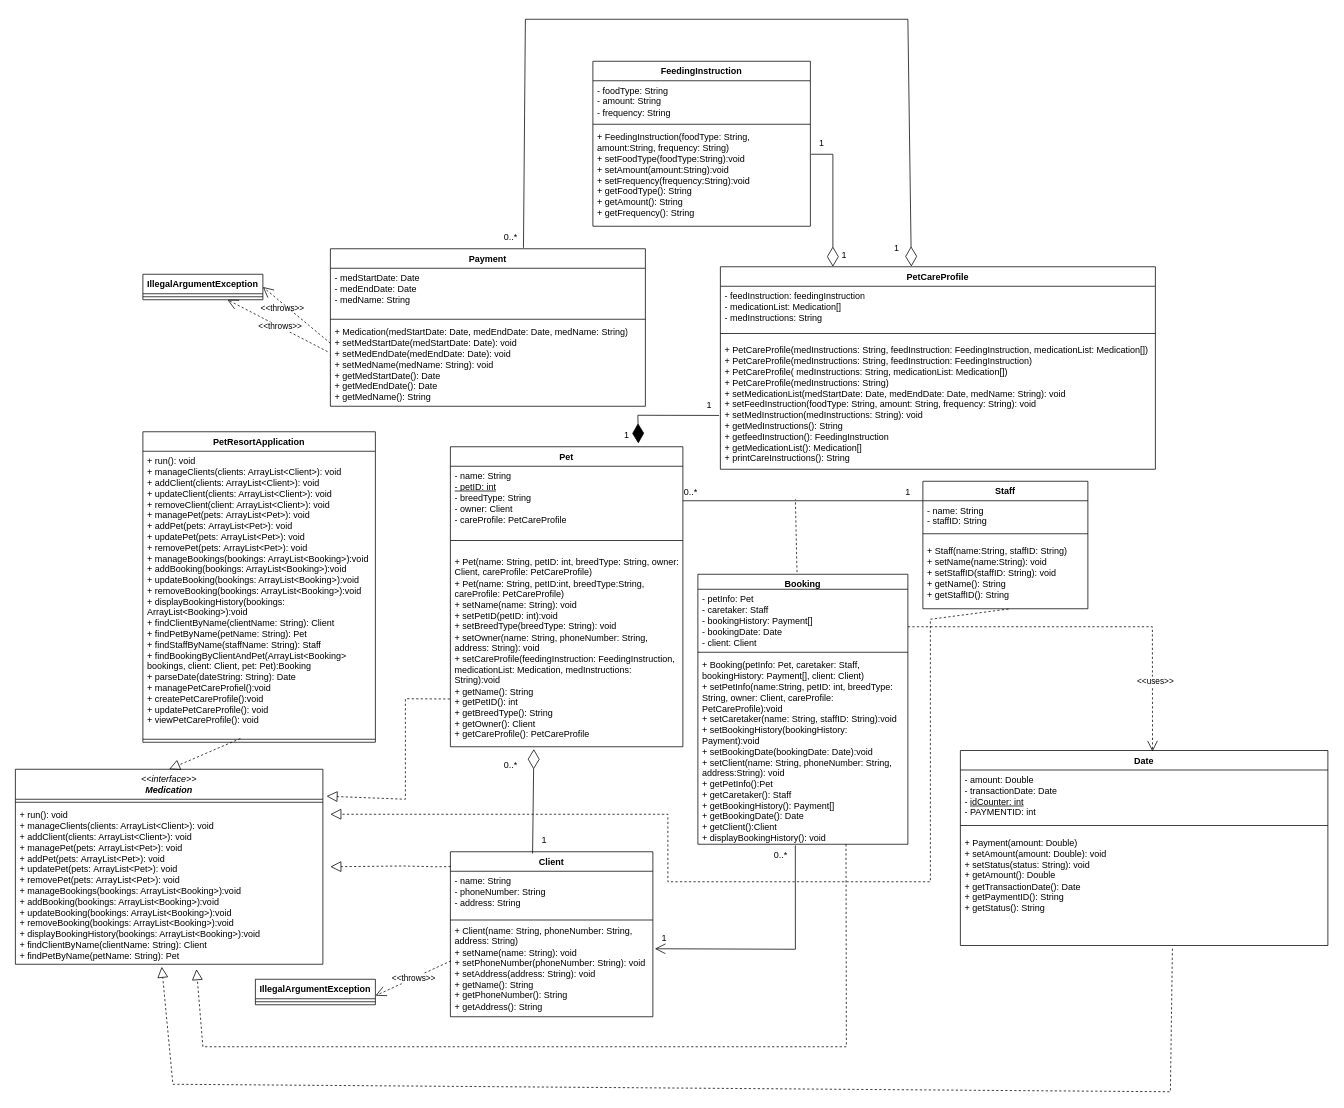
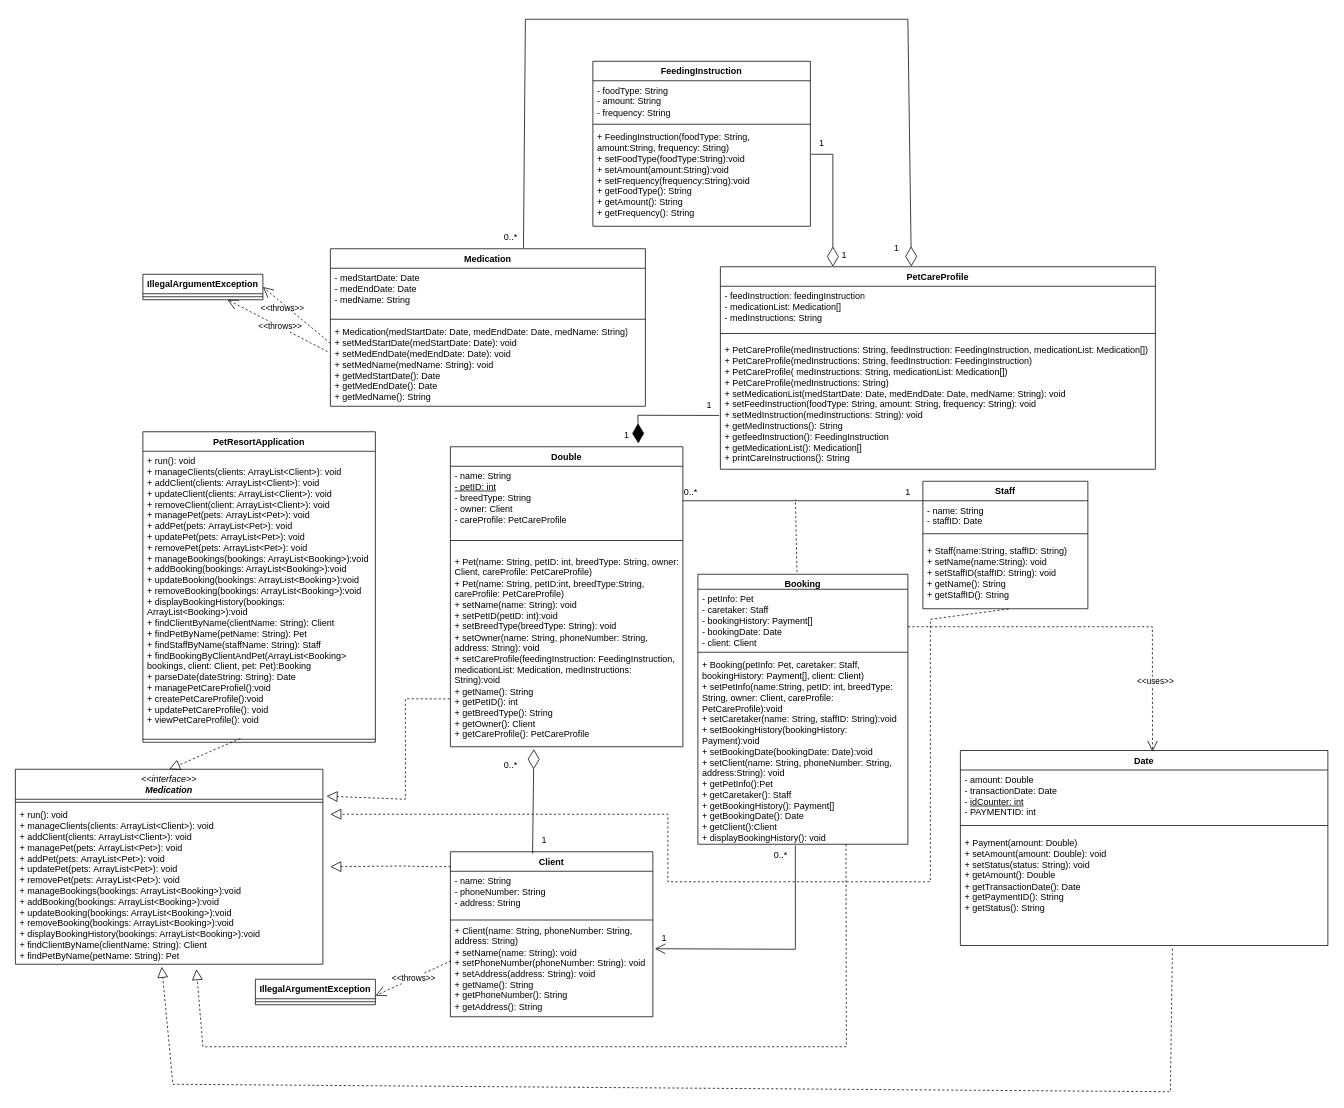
(488, 259) -> (488, 259)
(567, 457) -> (567, 457)
(966, 517) -> (962, 517)
